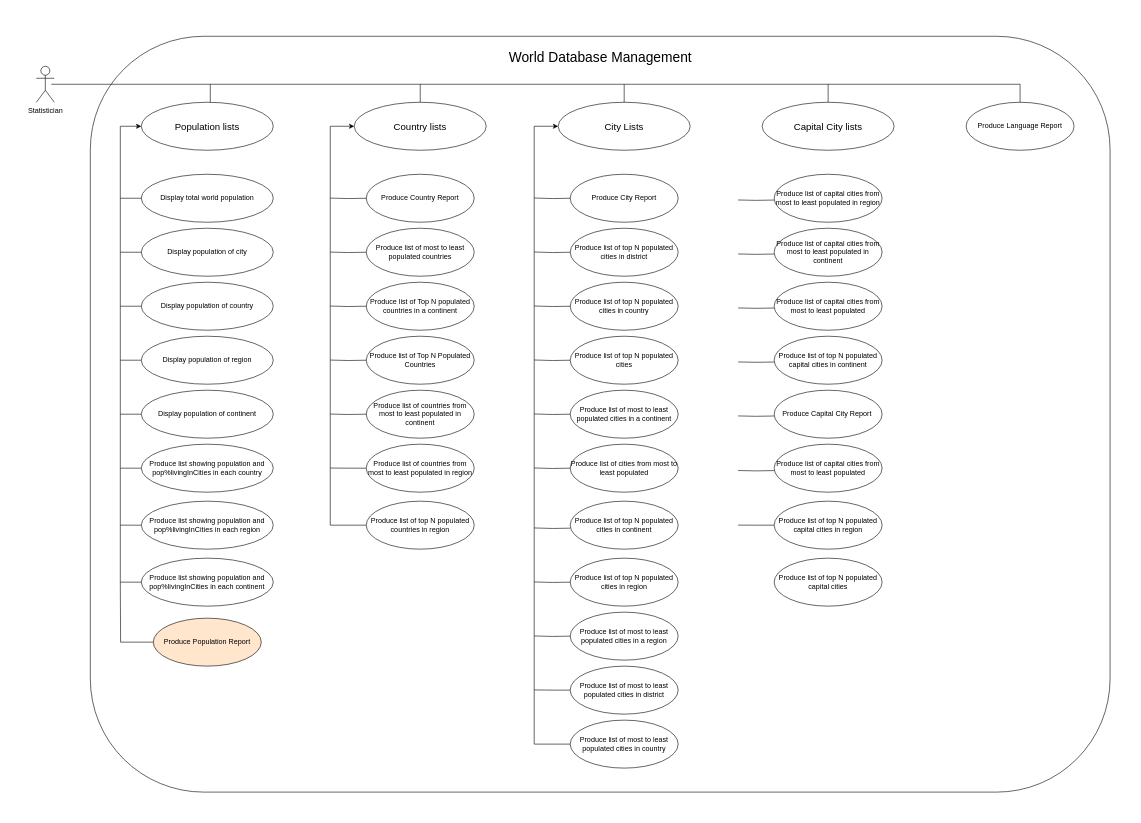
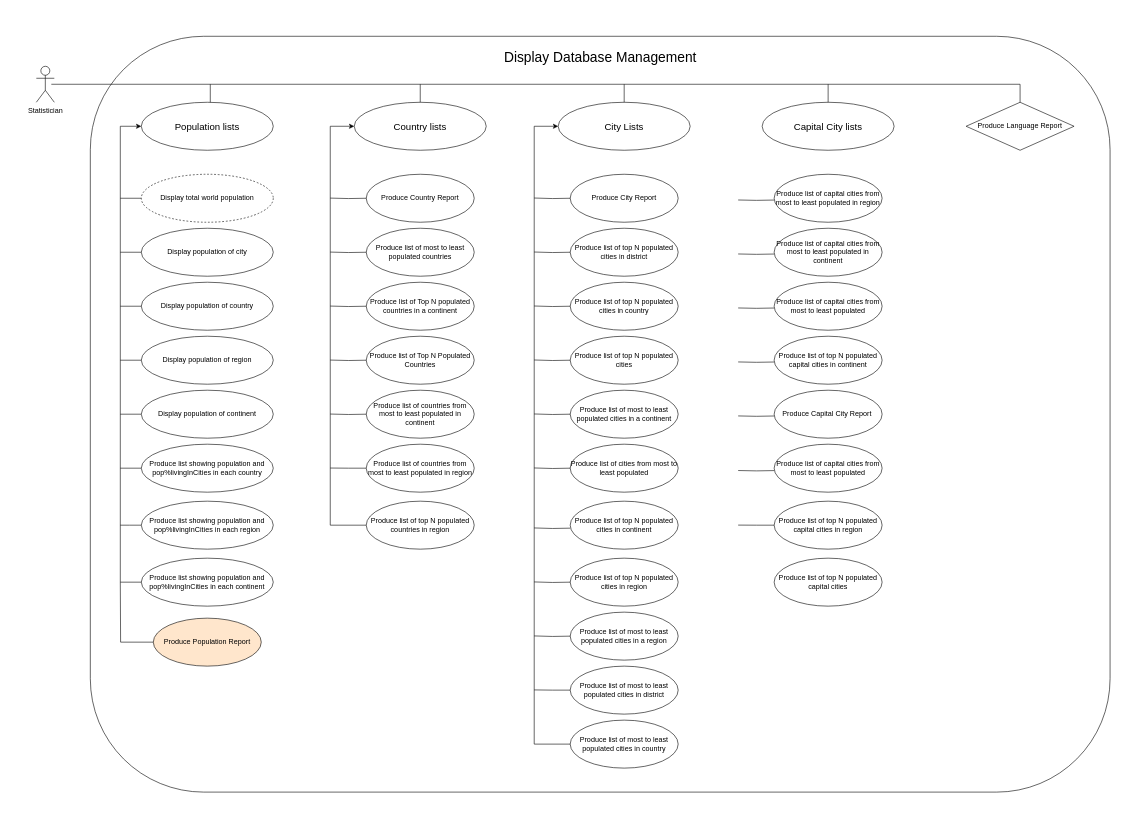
(601, 57) -> (601, 57)
(1020, 126) -> (1020, 126)
(207, 198) -> (207, 198)
